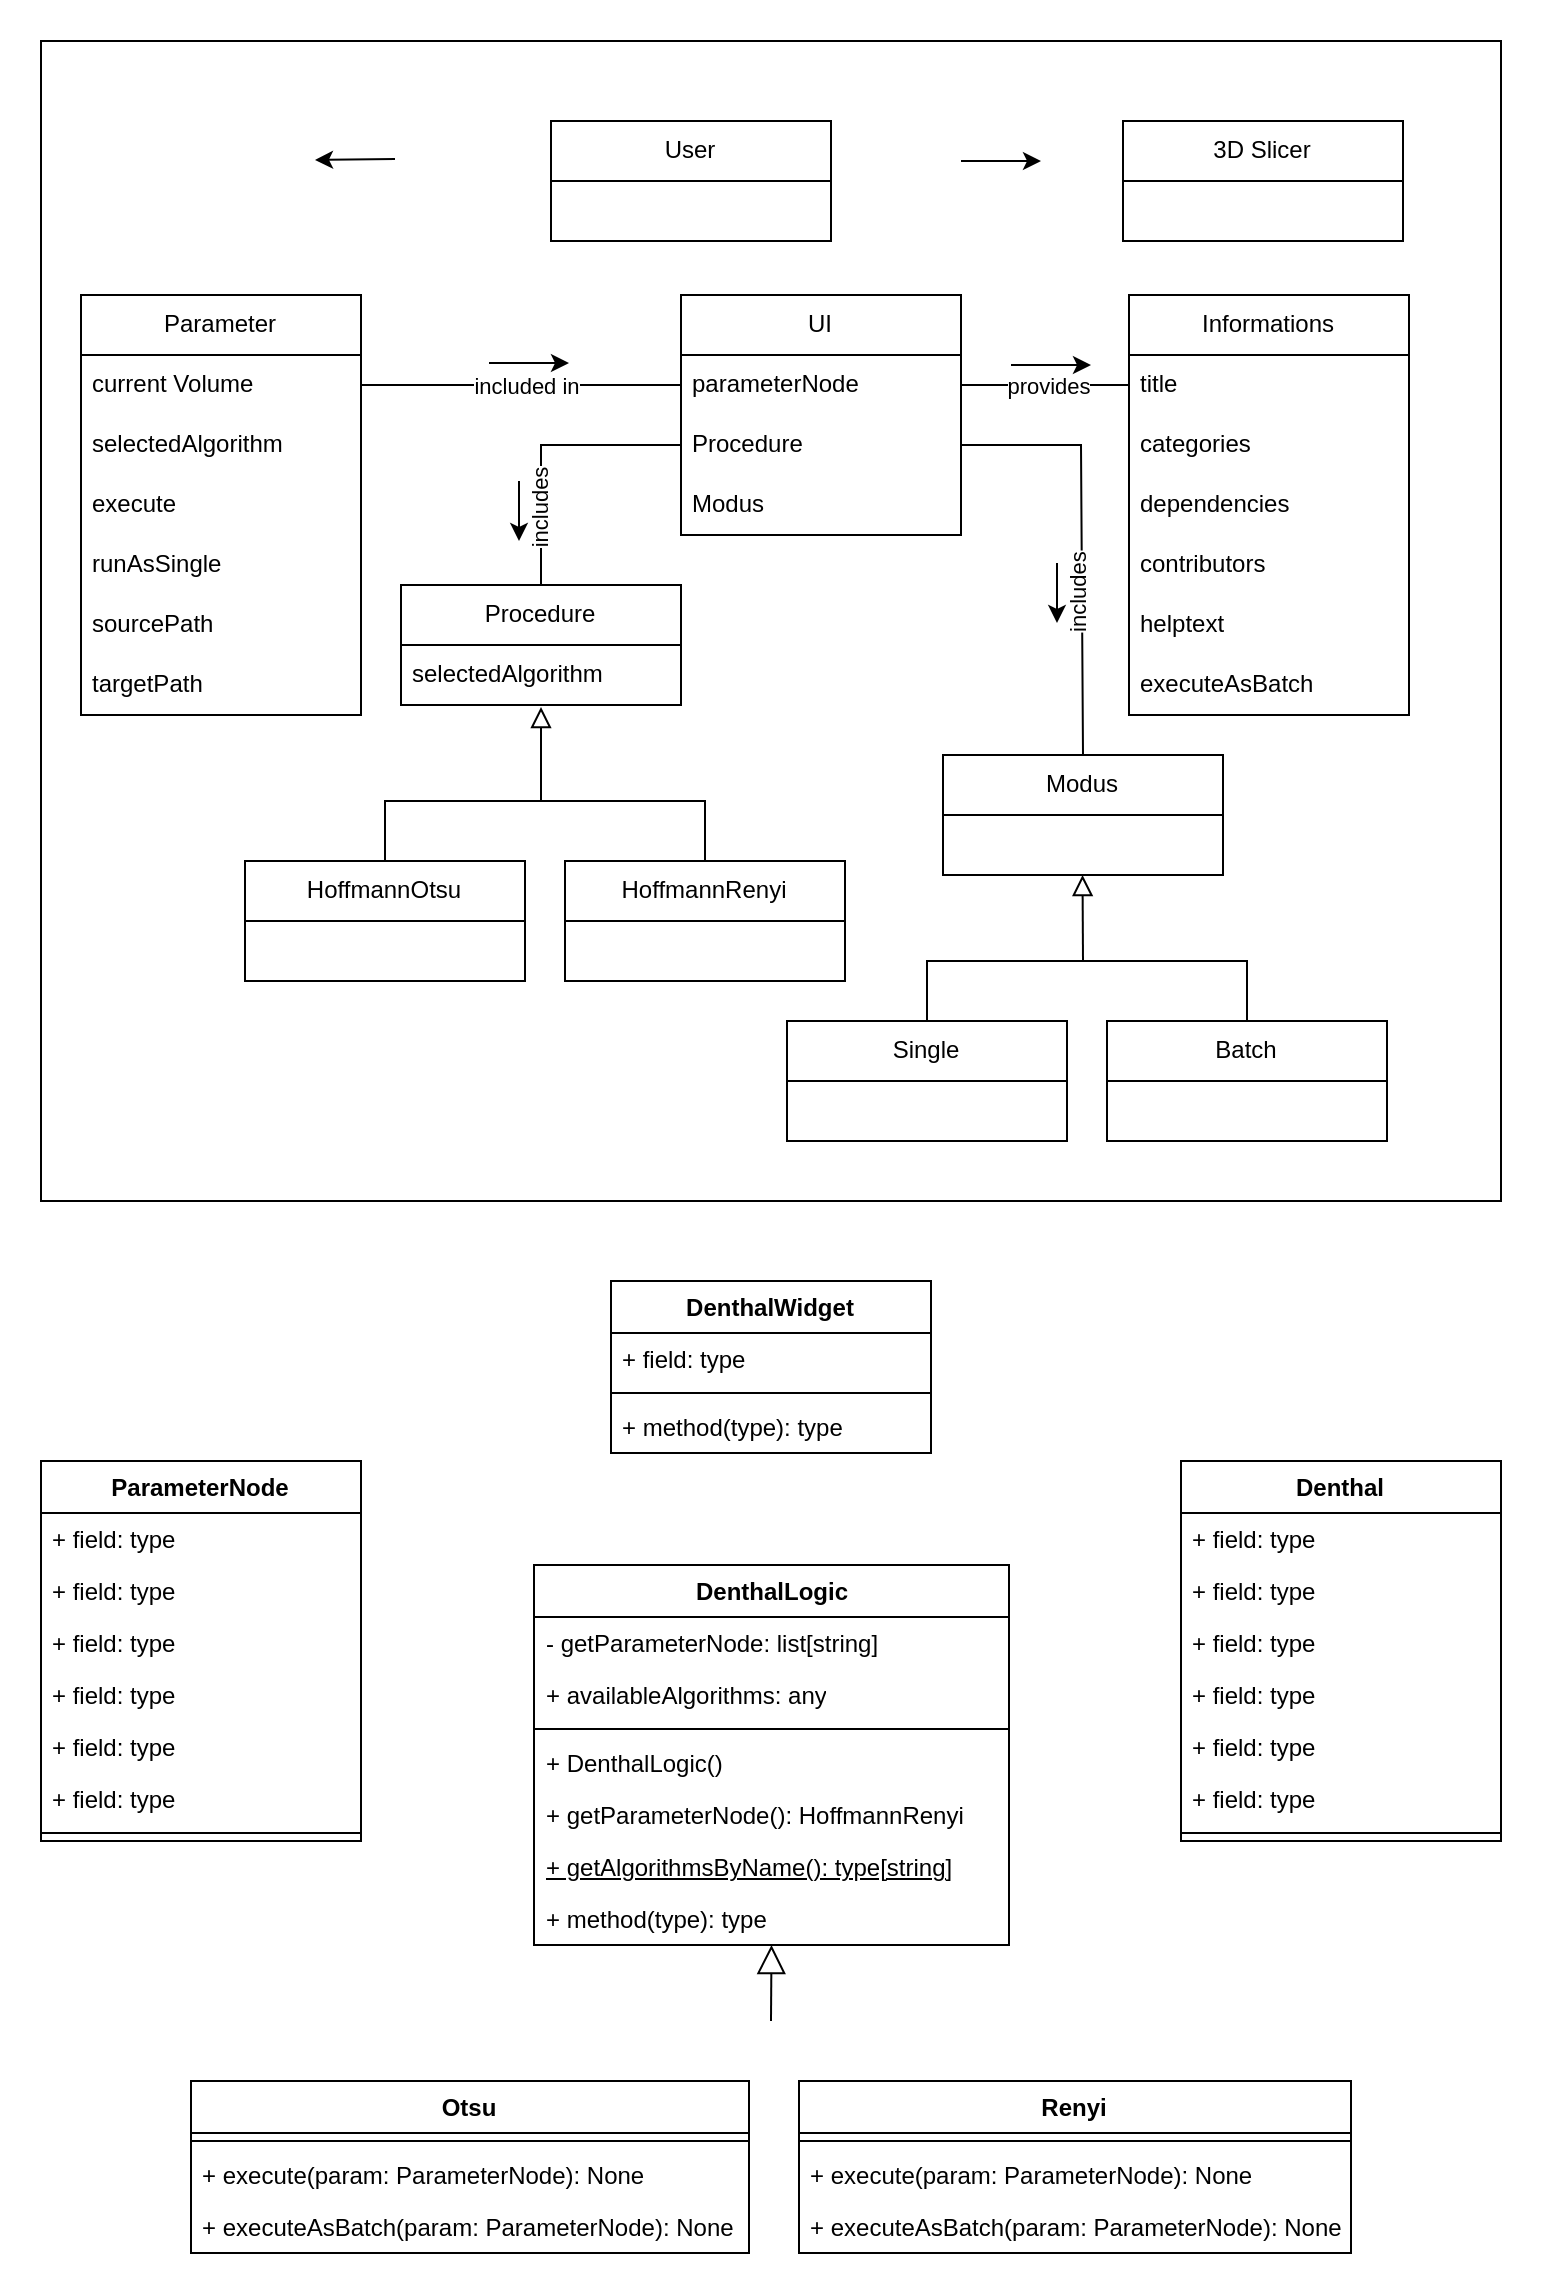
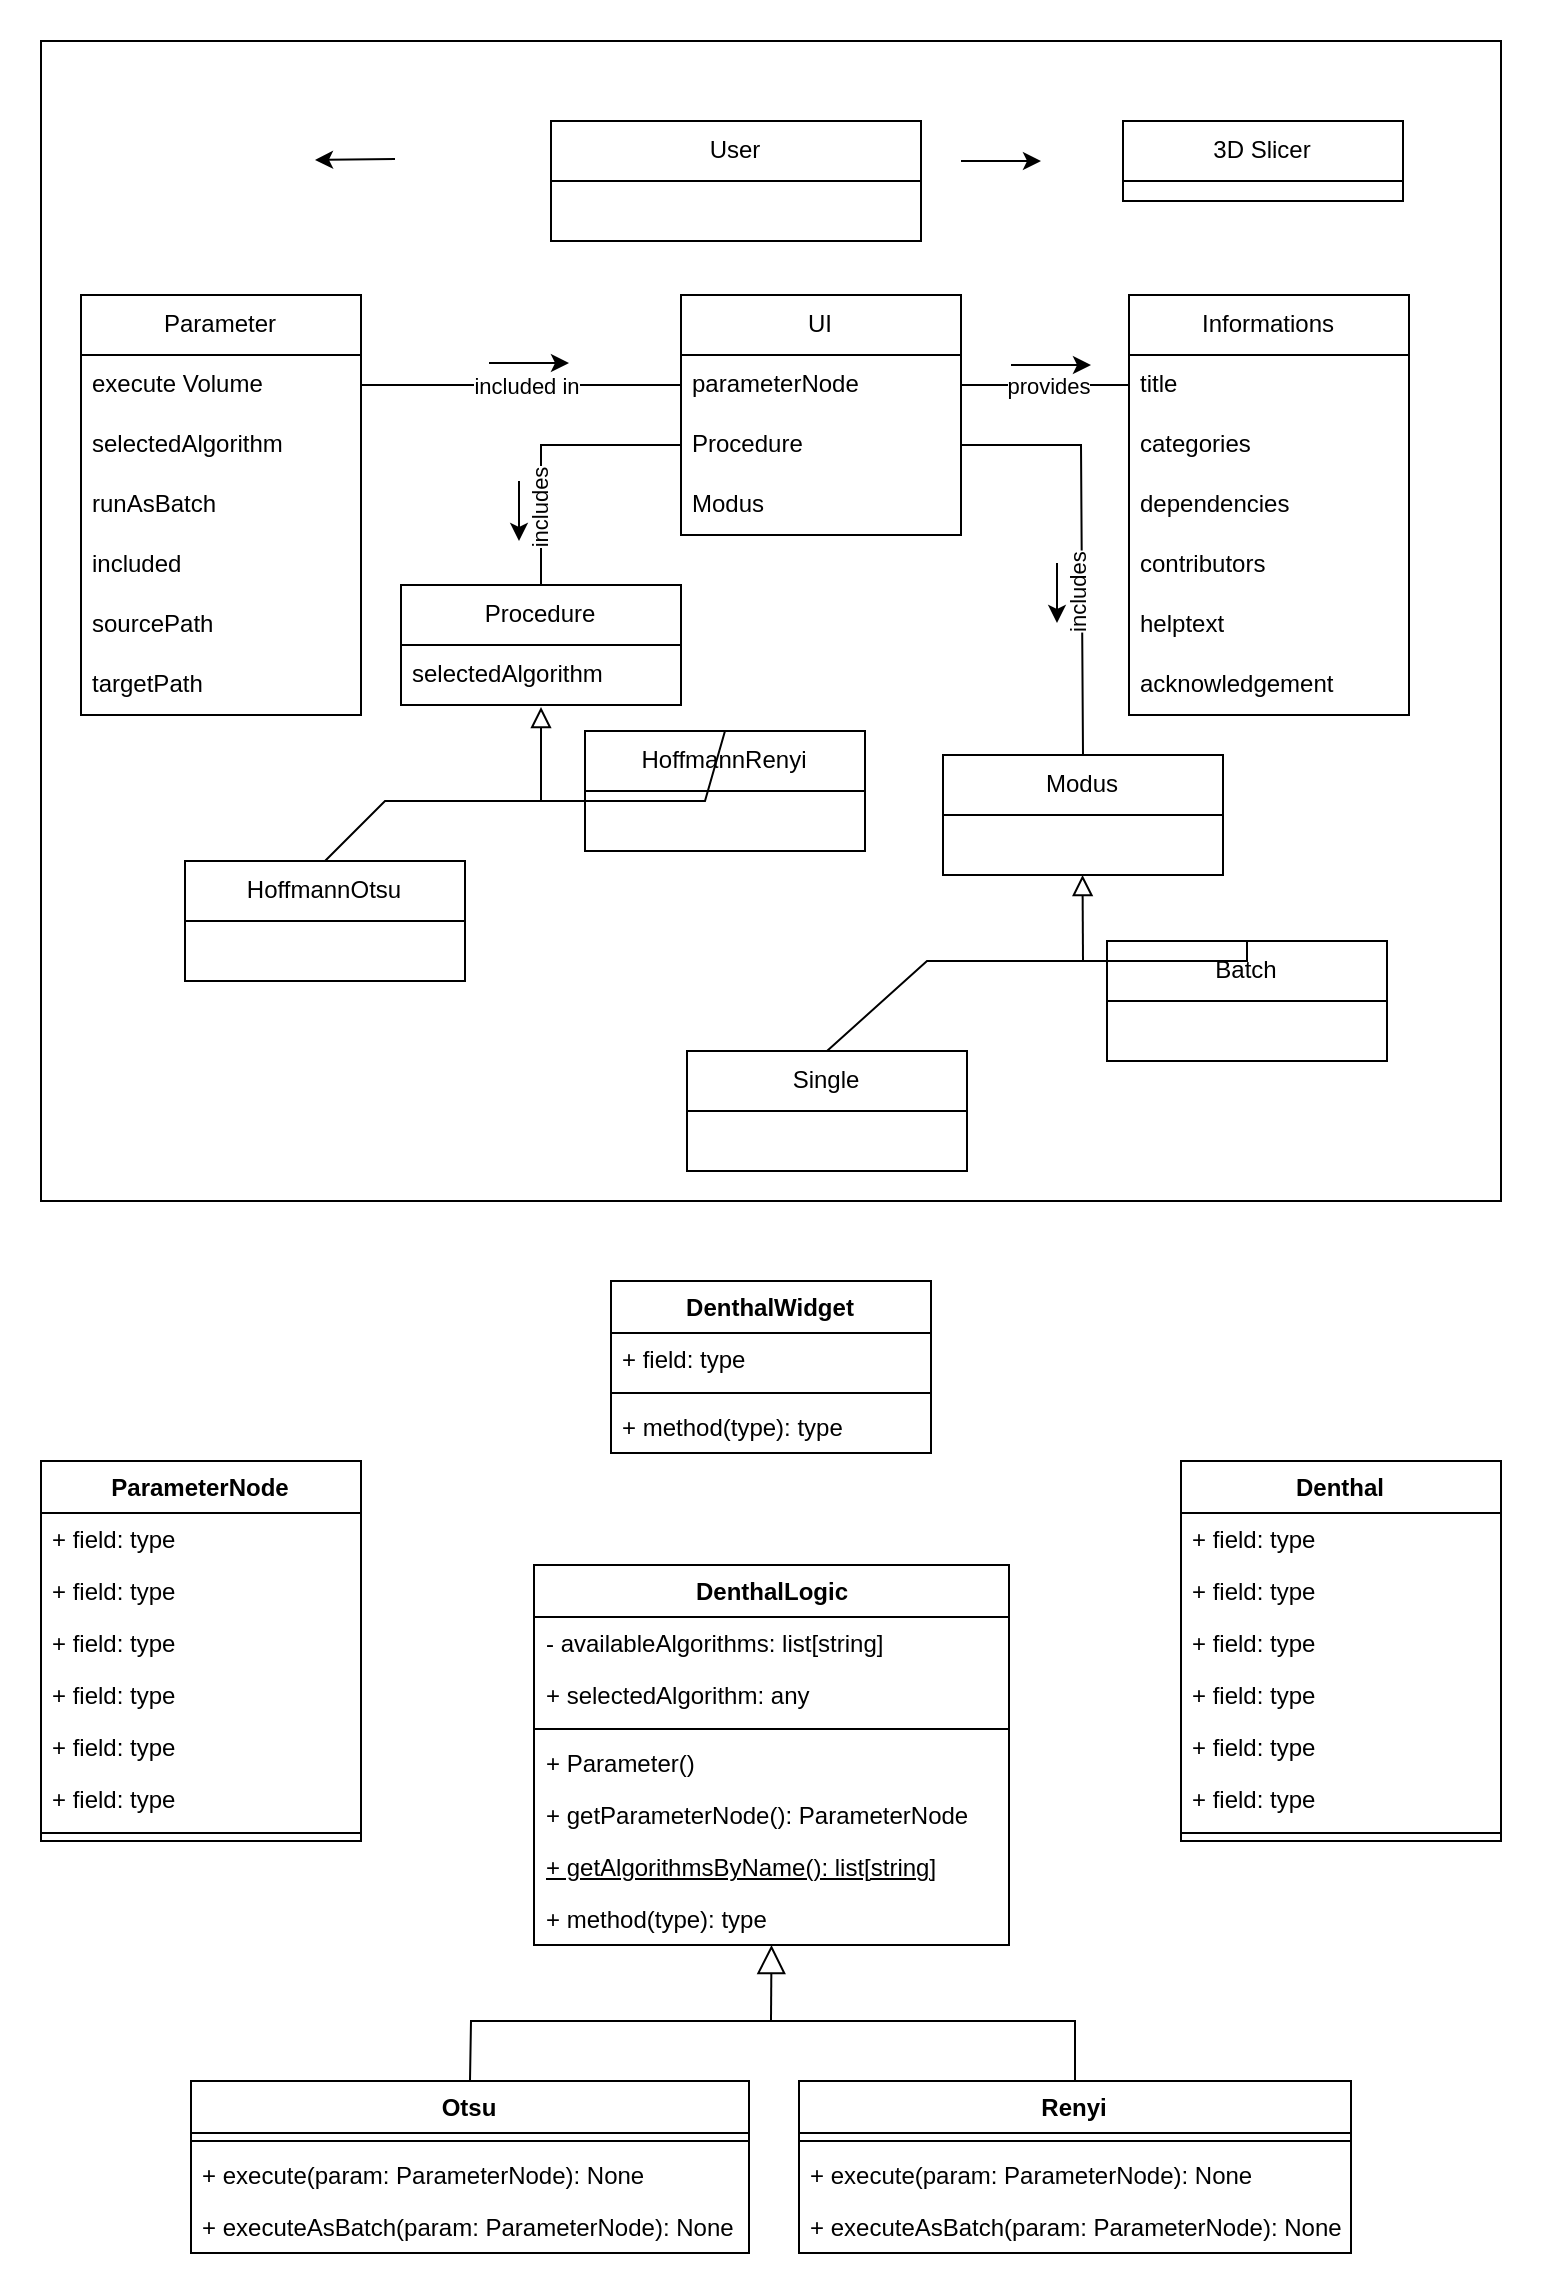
(691, 181) -> (736, 181)
(1263, 181) -> (1263, 161)
(181, 385) -> (181, 385)
(140, 505) -> (160, 505)
(161, 565) -> (141, 565)
(1235, 685) -> (1239, 685)
(385, 921) -> (325, 921)
(705, 921) -> (725, 791)
(927, 1081) -> (827, 1111)
(1247, 1081) -> (1247, 1001)
(743, 1645) -> (748, 1645)
(697, 1697) -> (690, 1697)
(645, 1765) -> (631, 1765)
(770, 1817) -> (773, 1817)
(775, 1884) -> (771, 1869)
none -> (774, 2021)
